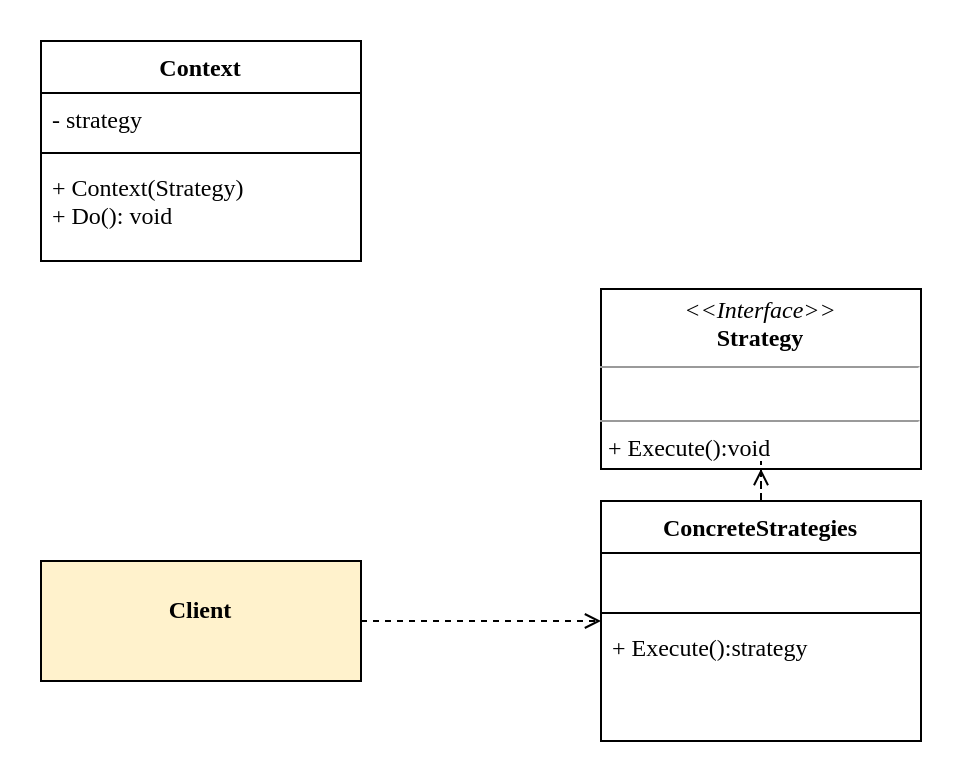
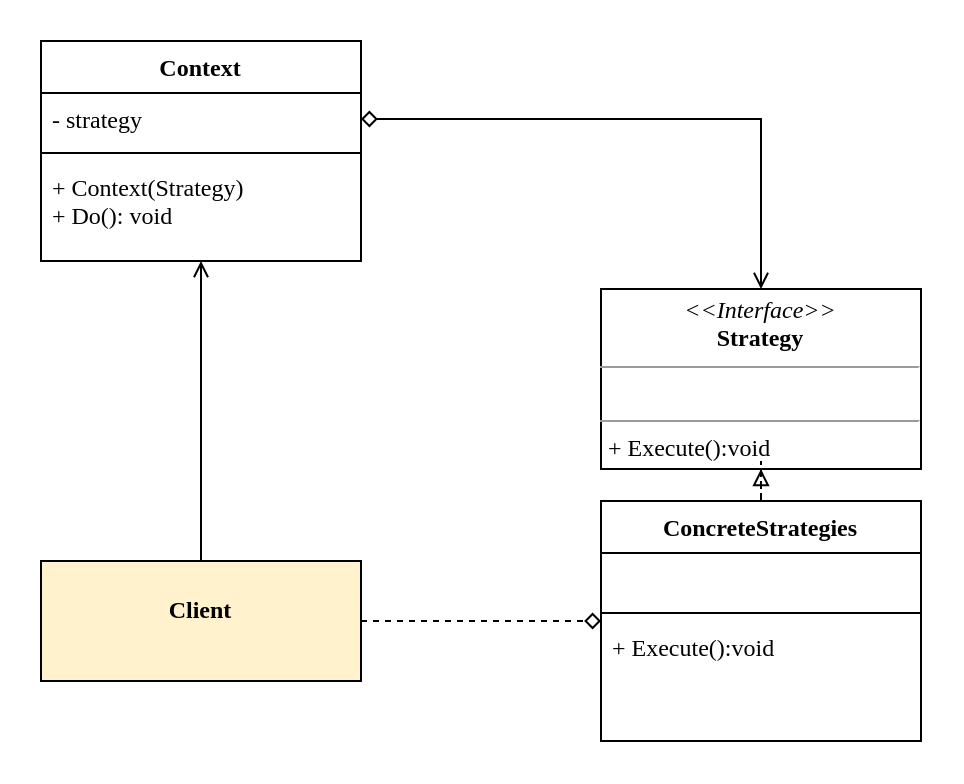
none -> (651, 119)
none -> (201, 414)
(761, 485) -> (761, 486)
(590, 621) -> (584, 621)
(740, 648) -> (710, 648)
